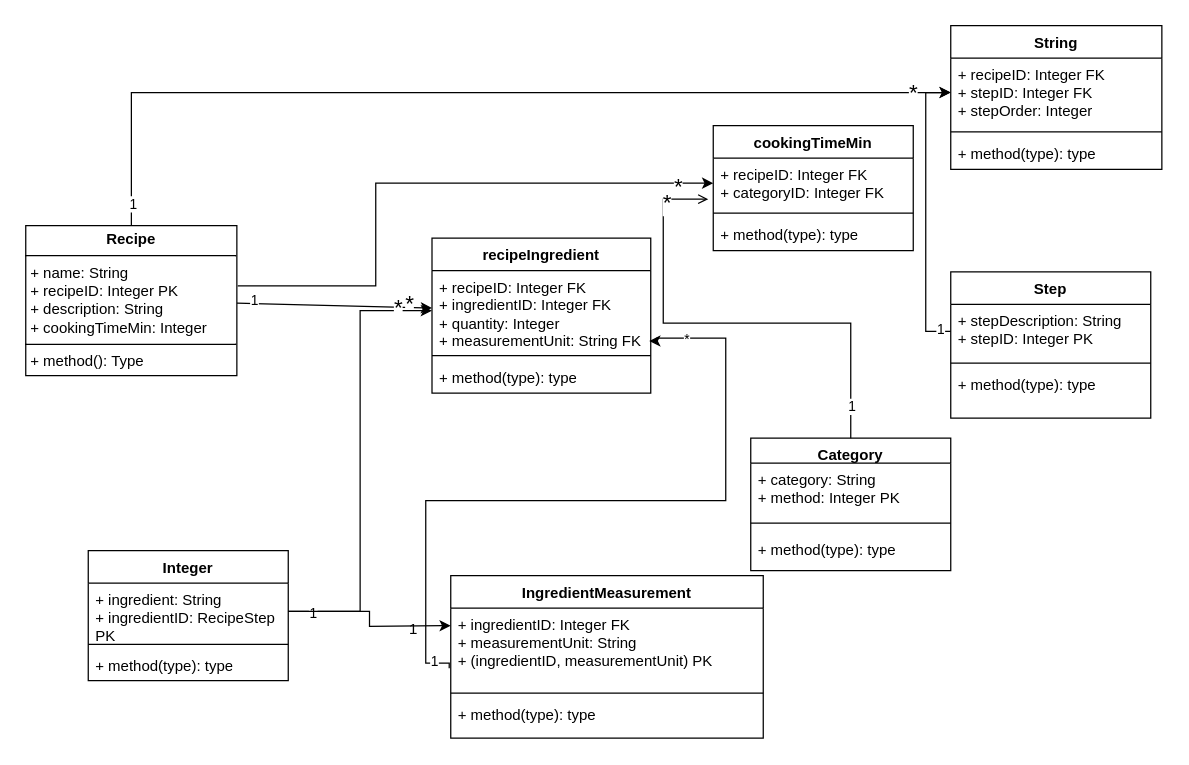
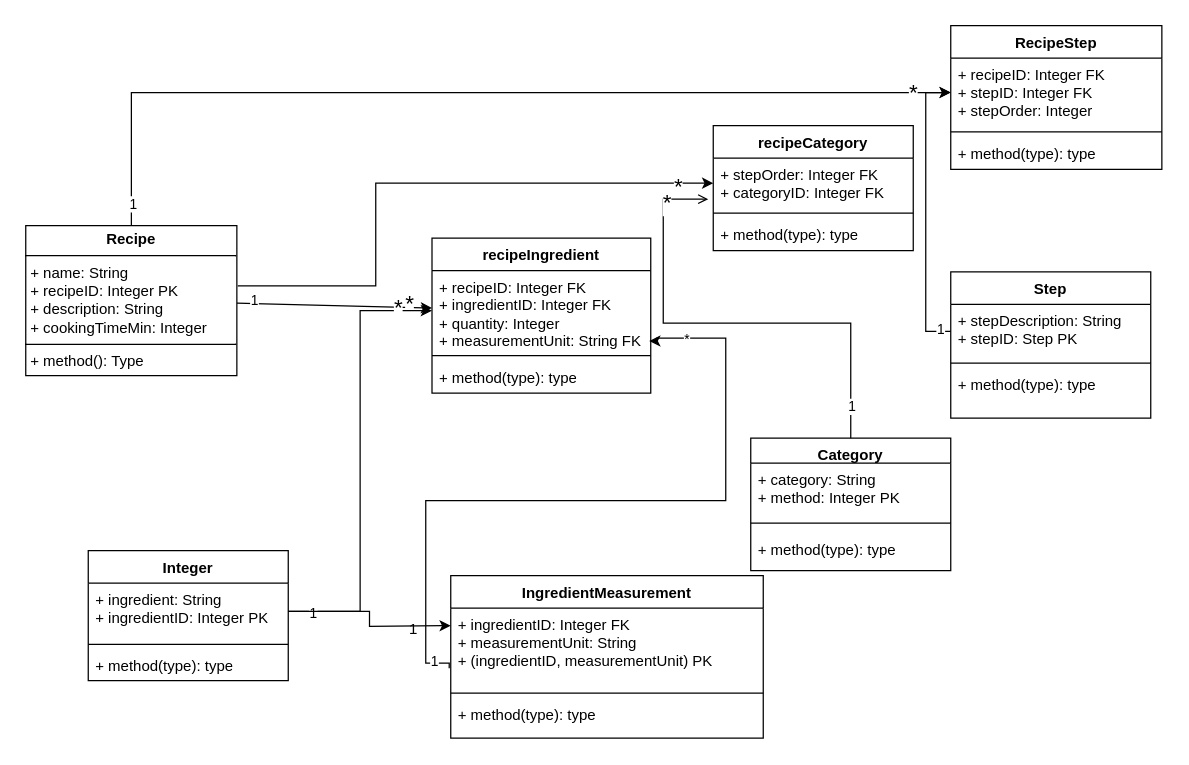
(1056, 43) -> (1056, 43)
(813, 143) -> (813, 143)
(814, 185) -> (814, 185)
(1051, 331) -> (1051, 331)
(189, 619) -> (189, 619)
